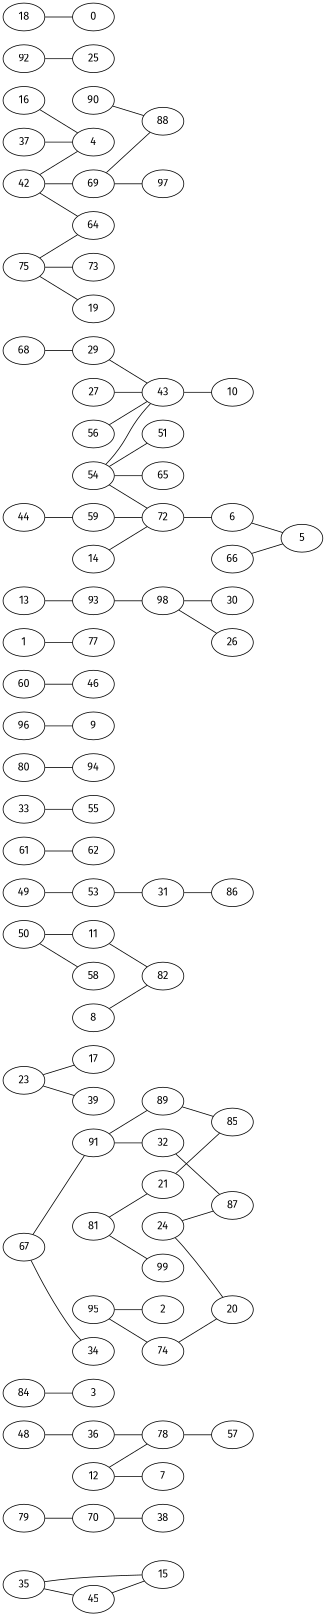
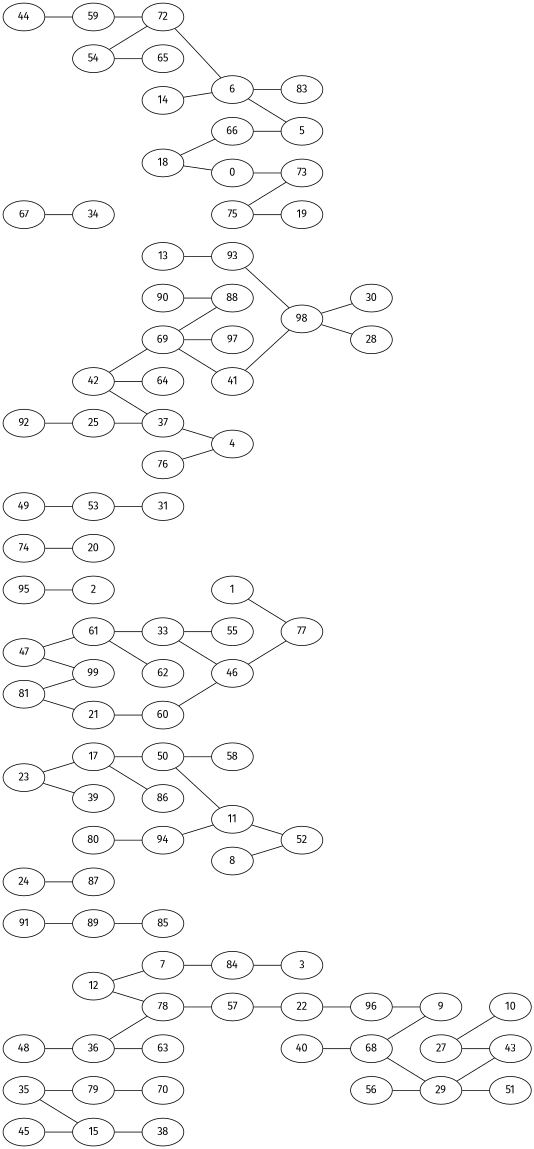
none -> (302, 90)
(24, 100) -> (163, 465)
none -> (198, 147)
(59, 163) -> (128, 402)
none -> (267, 173)
(59, 246) -> none
none -> (232, 381)
(198, 392) -> (476, 1028)
(128, 413) -> (406, 1090)
none -> (128, 423)
(128, 434) -> none
(128, 455) -> (476, 1090)
(128, 538) -> (198, 95)
none -> (128, 632)
(232, 642) -> (371, 340)
none -> (24, 653)
none -> (198, 653)
none -> (267, 653)
none -> (128, 757)
none -> (198, 830)
(198, 893) -> (128, 778)
none -> (198, 965)
(163, 976) -> (302, 840)
none -> (302, 1007)
none -> (406, 1028)
none -> (163, 1049)
none -> (302, 1049)
(163, 1143) -> none
(198, 1153) -> (128, 715)
(59, 1195) -> none
(200, 1267) -> none
(128, 1331) -> none
(128, 1518) -> (128, 1132)
(59, 1592) -> (59, 1090)
